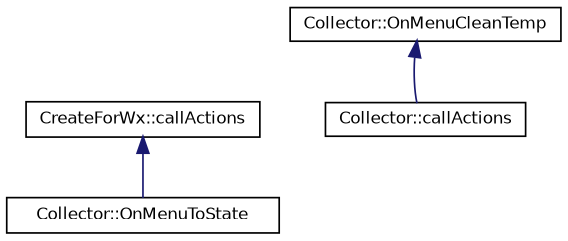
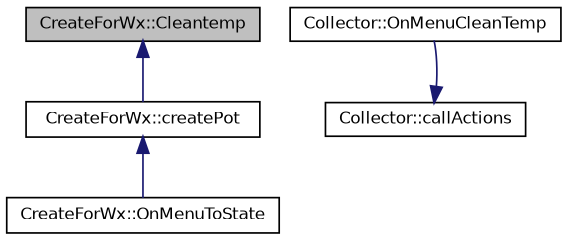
none -> (143, 24)
(414, 80) -> (437, 63)
(143, 119) -> (143, 119)
(143, 215) -> (143, 215)
